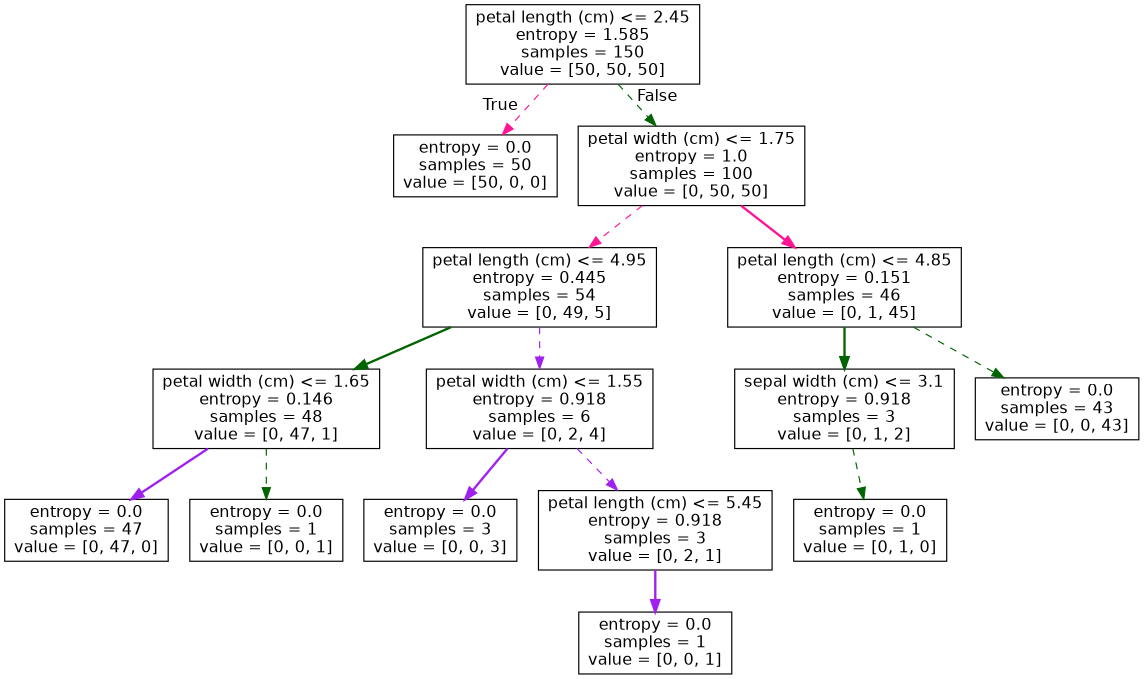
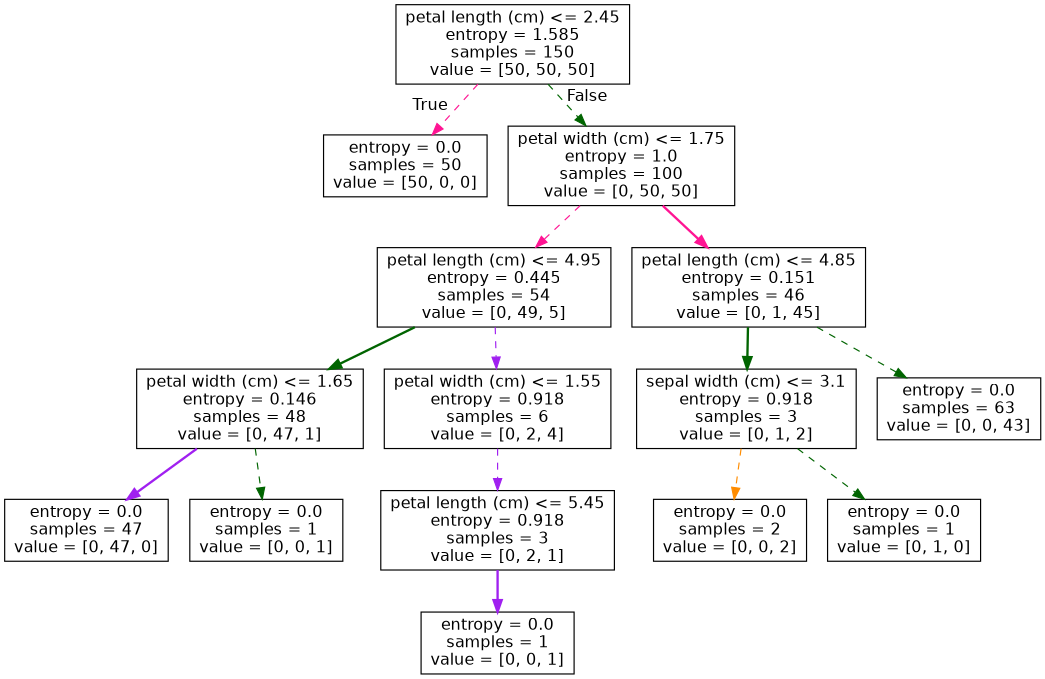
(1057, 409) -> (959, 409)
(440, 530) -> none
none -> (730, 530)
